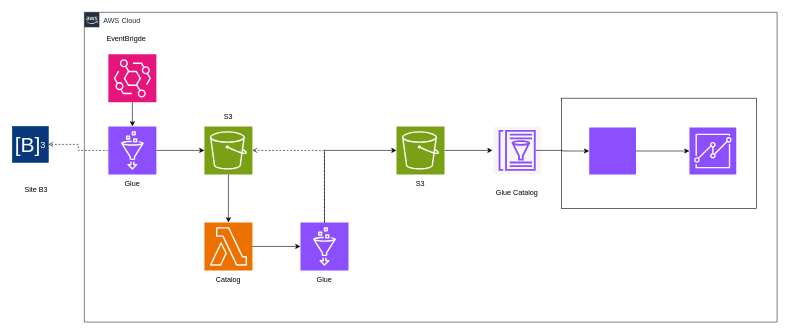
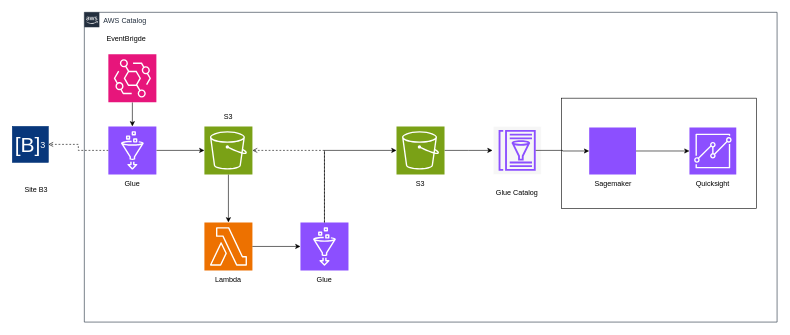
(120, 21) -> (124, 21)
none -> (613, 183)
none -> (713, 183)
(228, 279) -> (228, 279)
